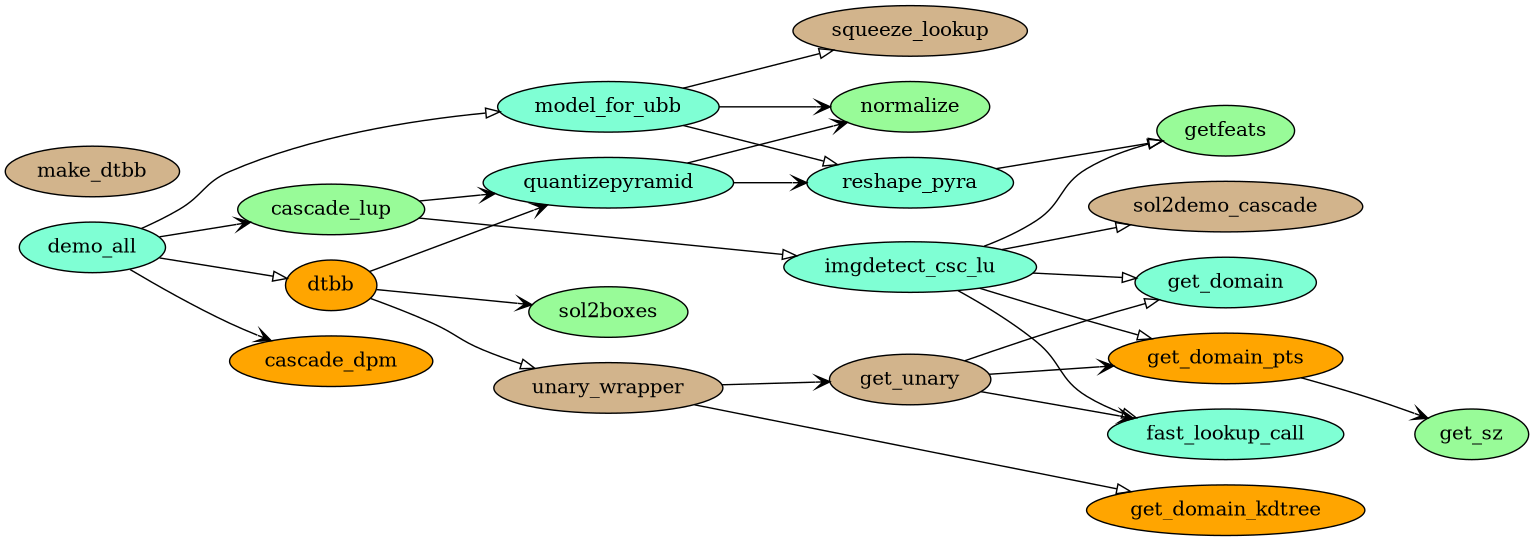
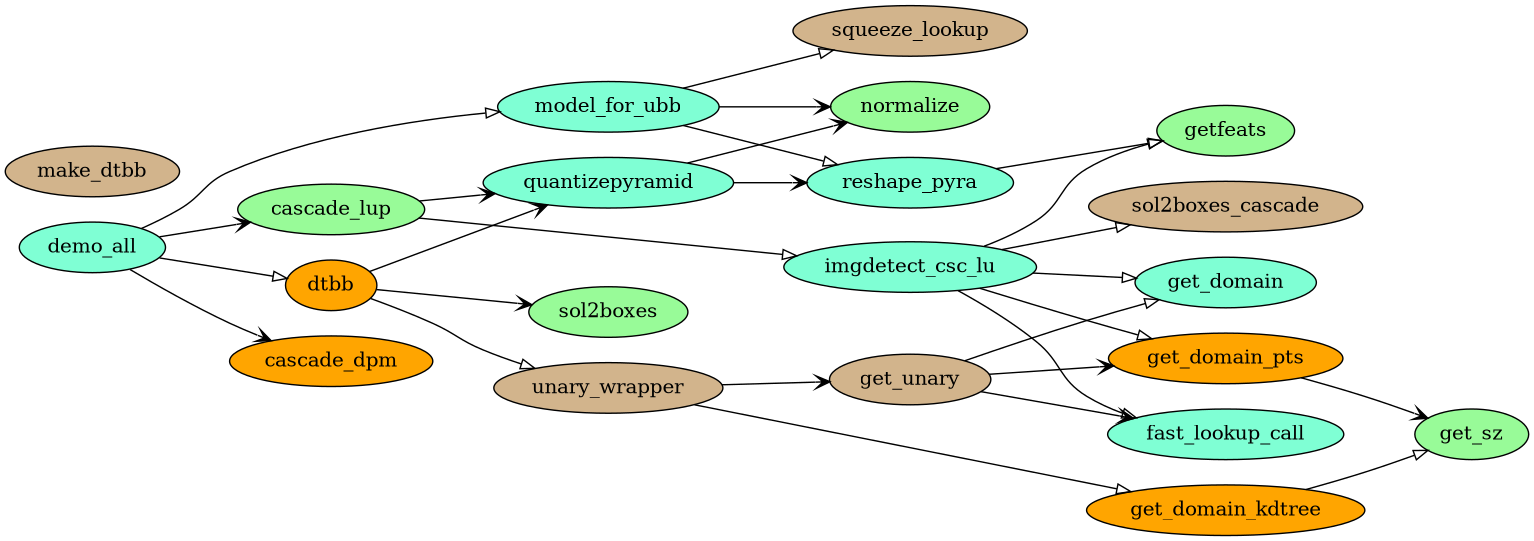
(1226, 207) -> (1226, 207)
none -> (1360, 474)
